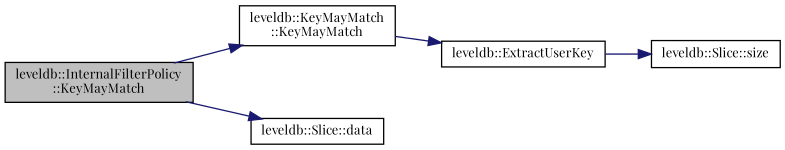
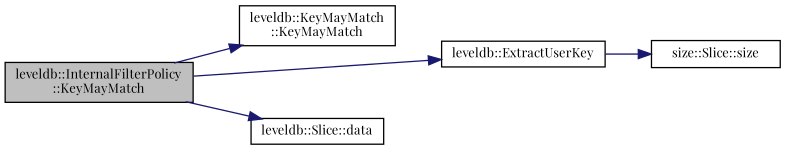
(412, 39) -> (311, 68)
(716, 54) -> (716, 54)
